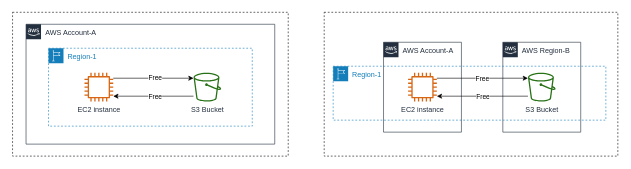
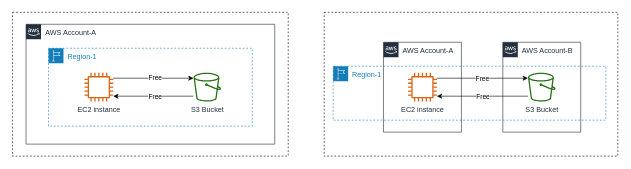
(545, 51) -> (548, 51)
